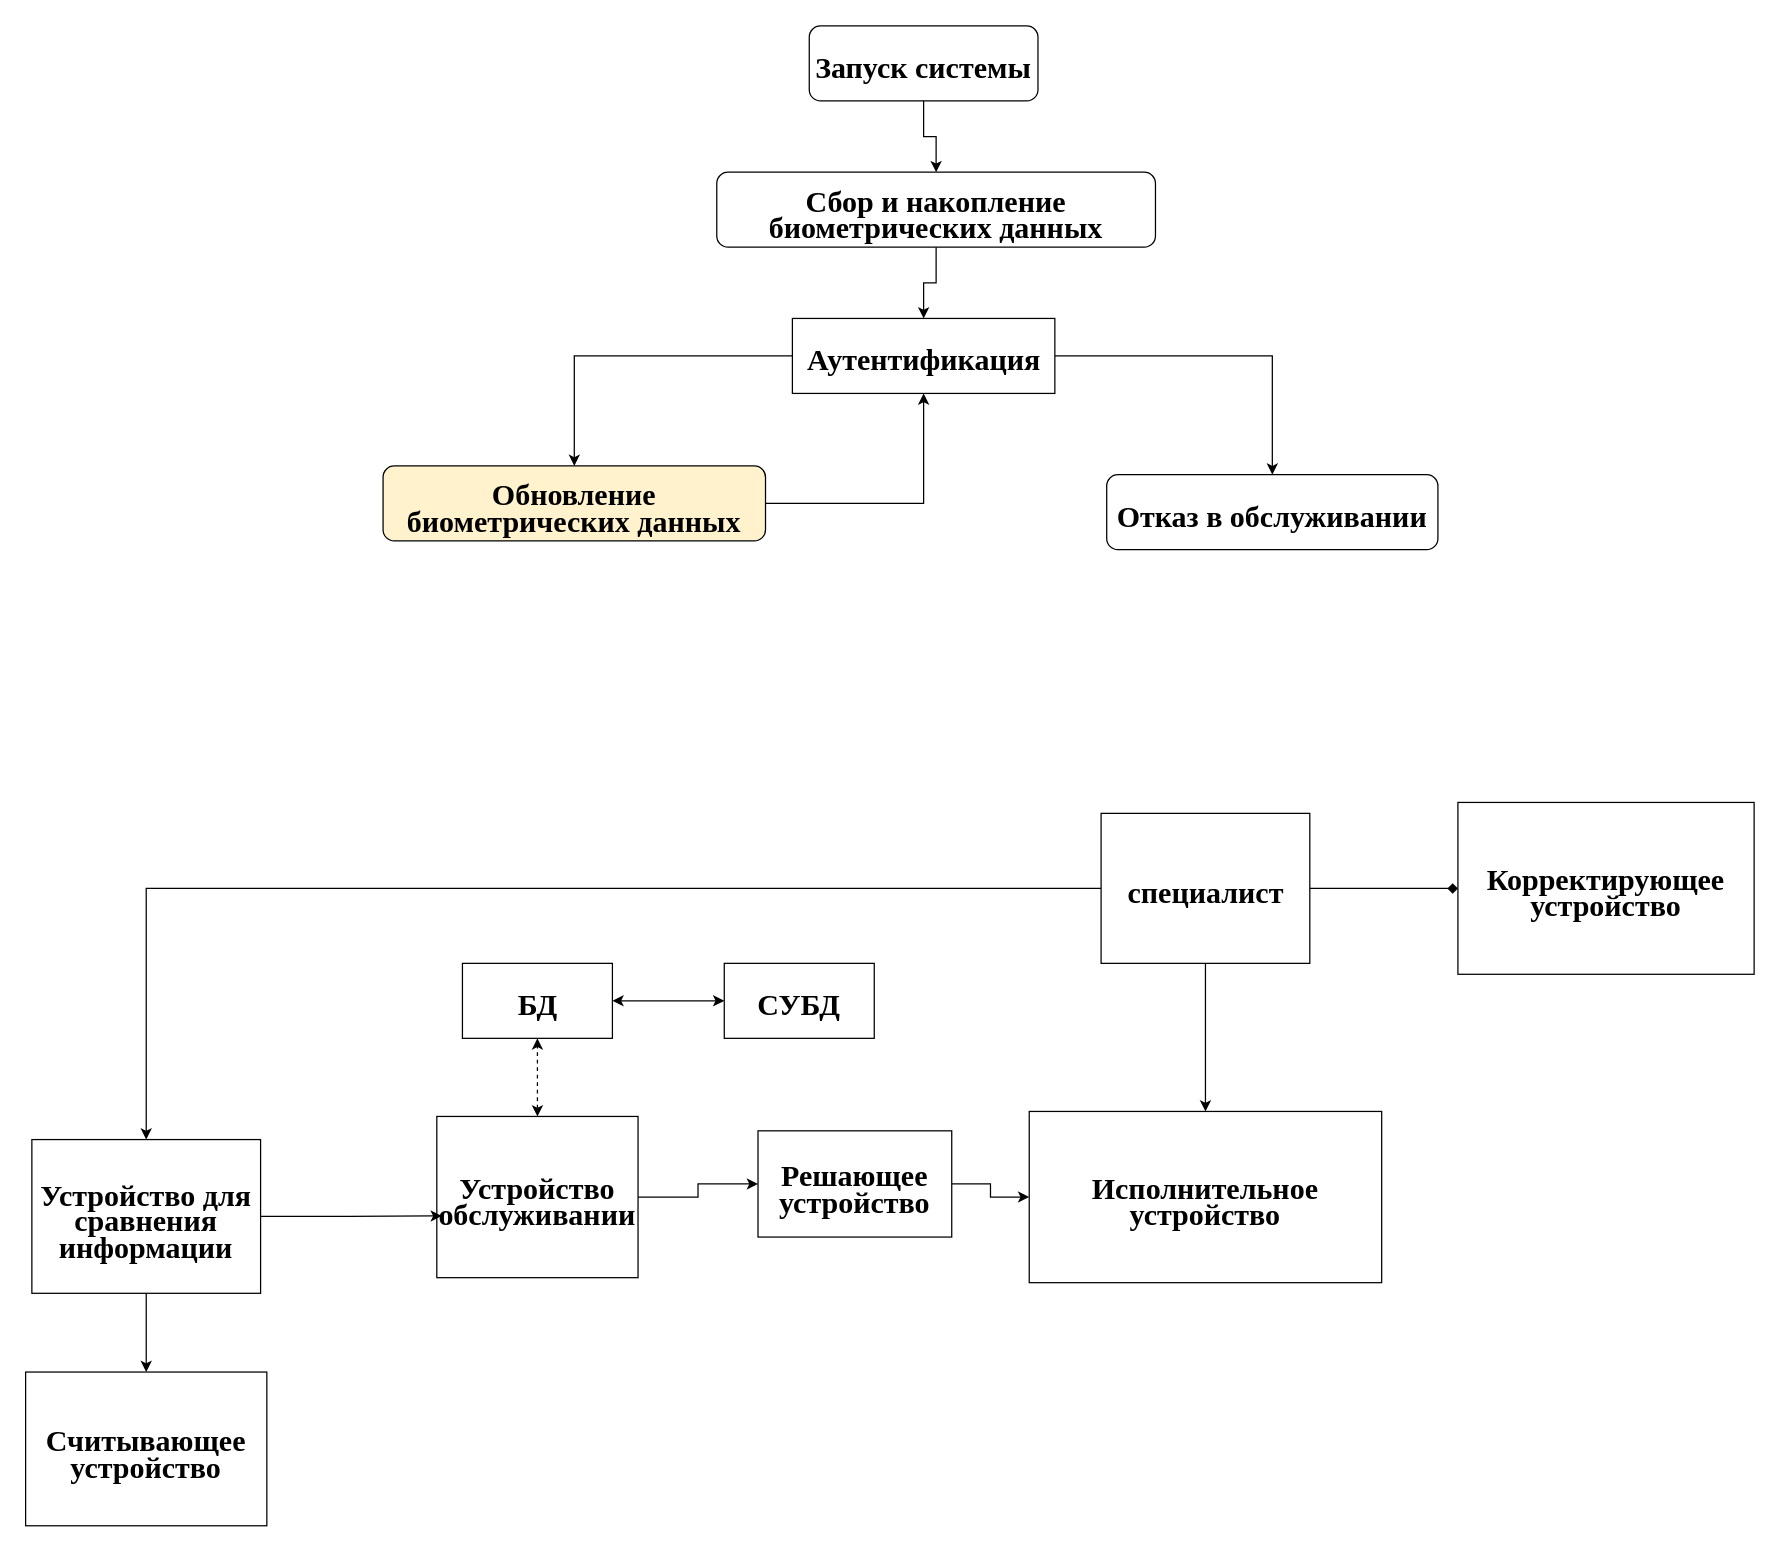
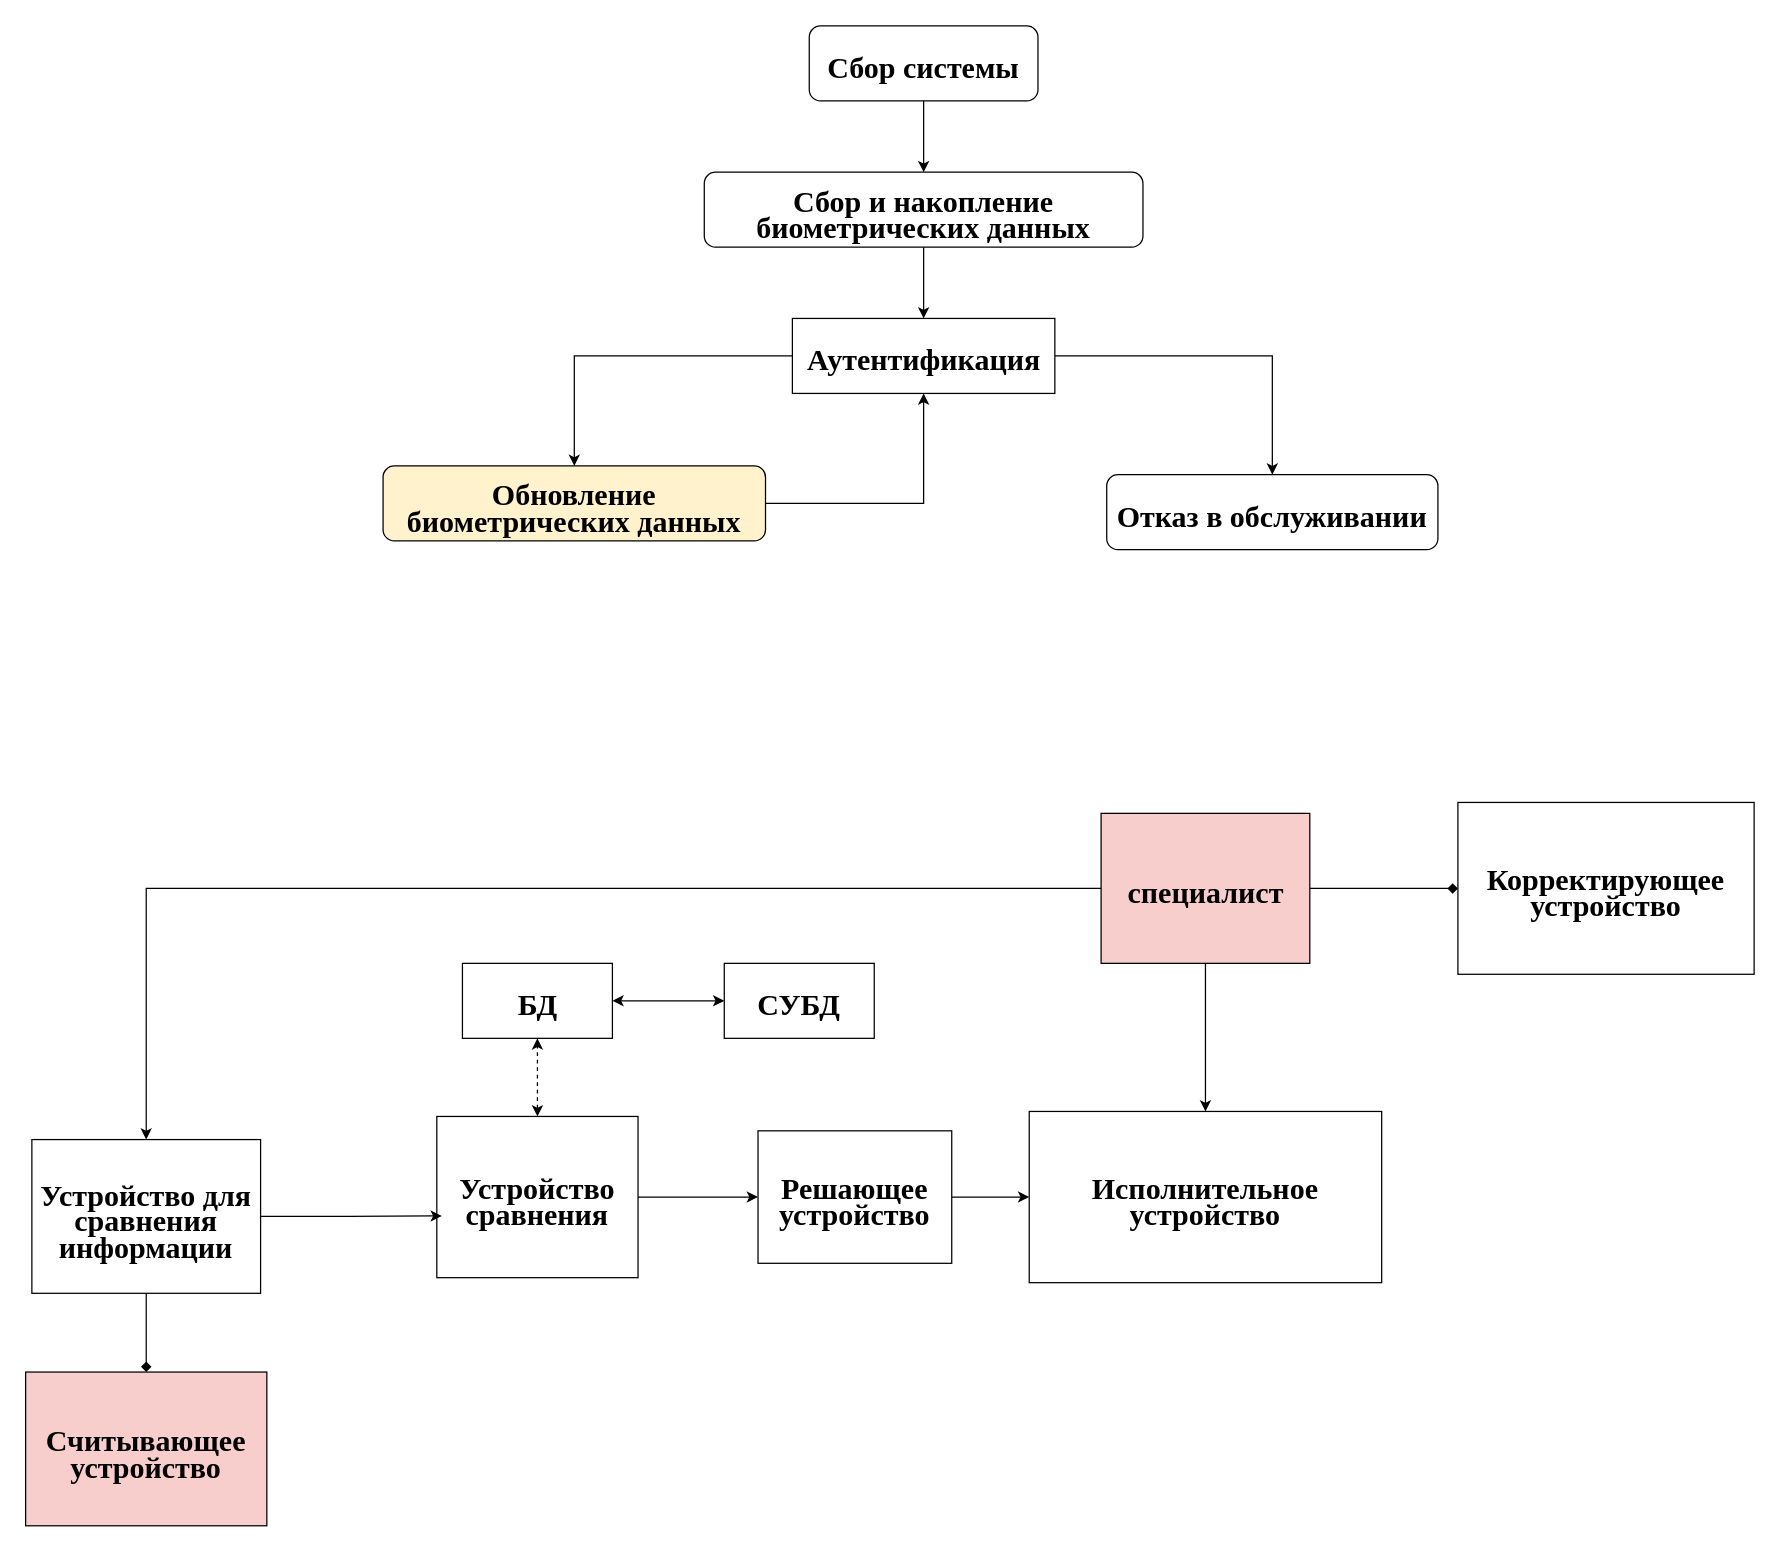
(924, 63) -> (924, 63)
(936, 209) -> (924, 209)
(1206, 888) -> (1206, 888)
(855, 1184) -> (855, 1197)
(538, 1197) -> (538, 1197)
(146, 1362) -> (146, 1361)
(146, 1449) -> (146, 1449)
